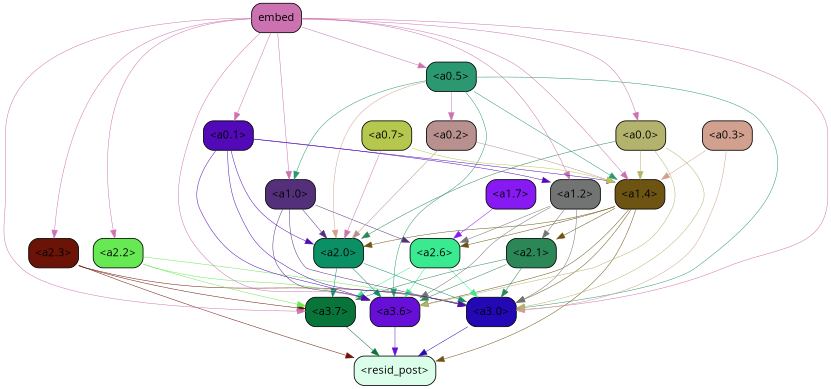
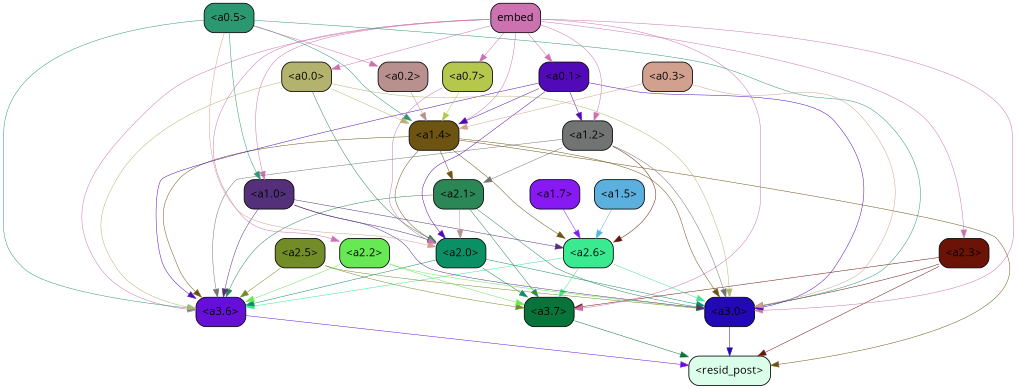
(360, 46) -> (494, 44)
(398, 191) -> (460, 220)
none -> (619, 194)
(513, 221) -> (655, 190)
none -> (300, 253)
